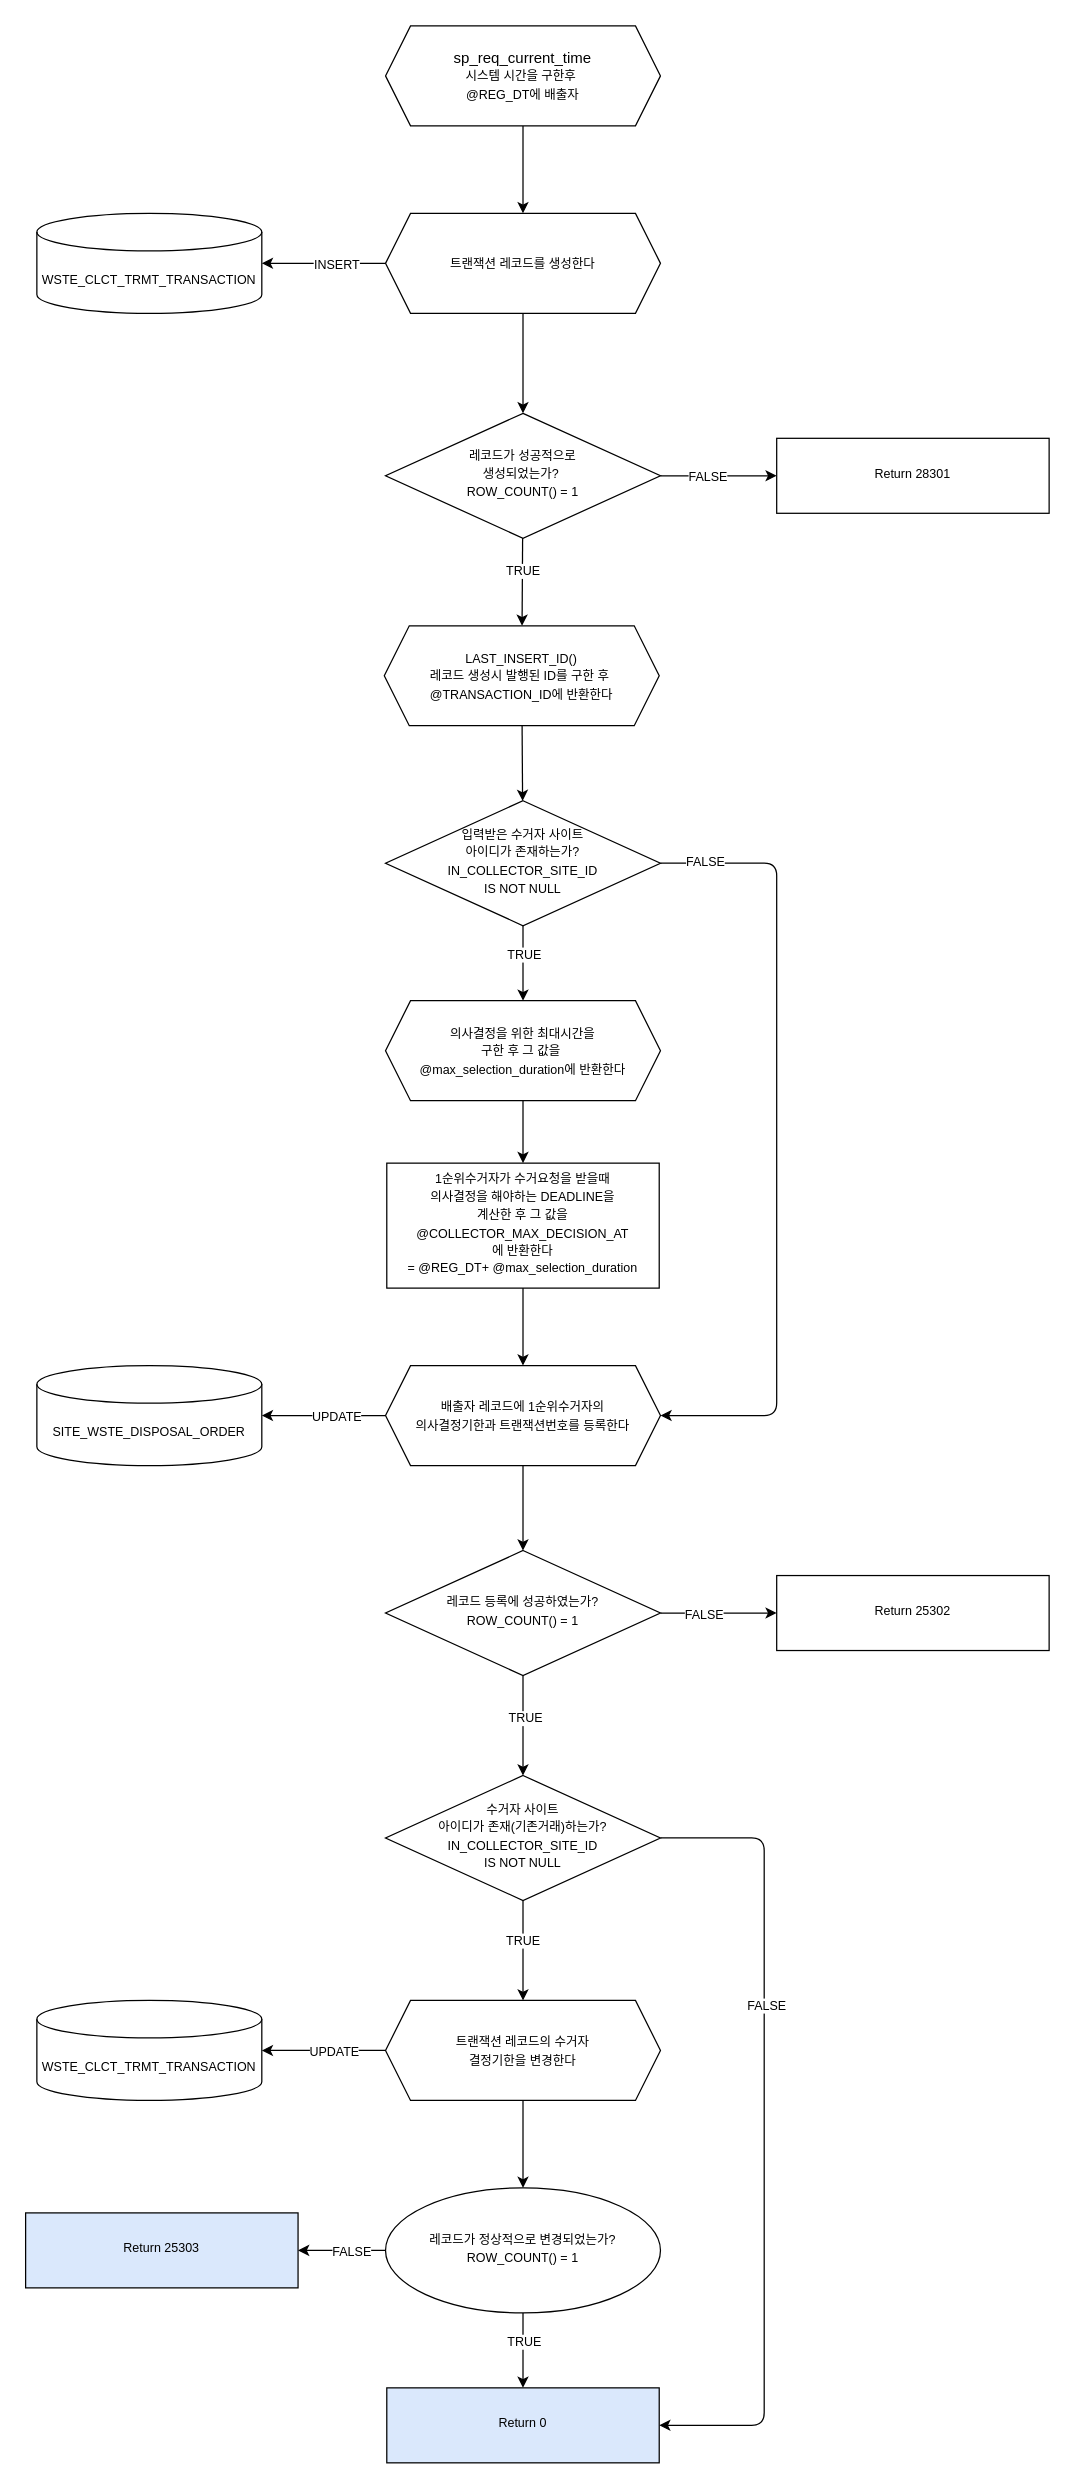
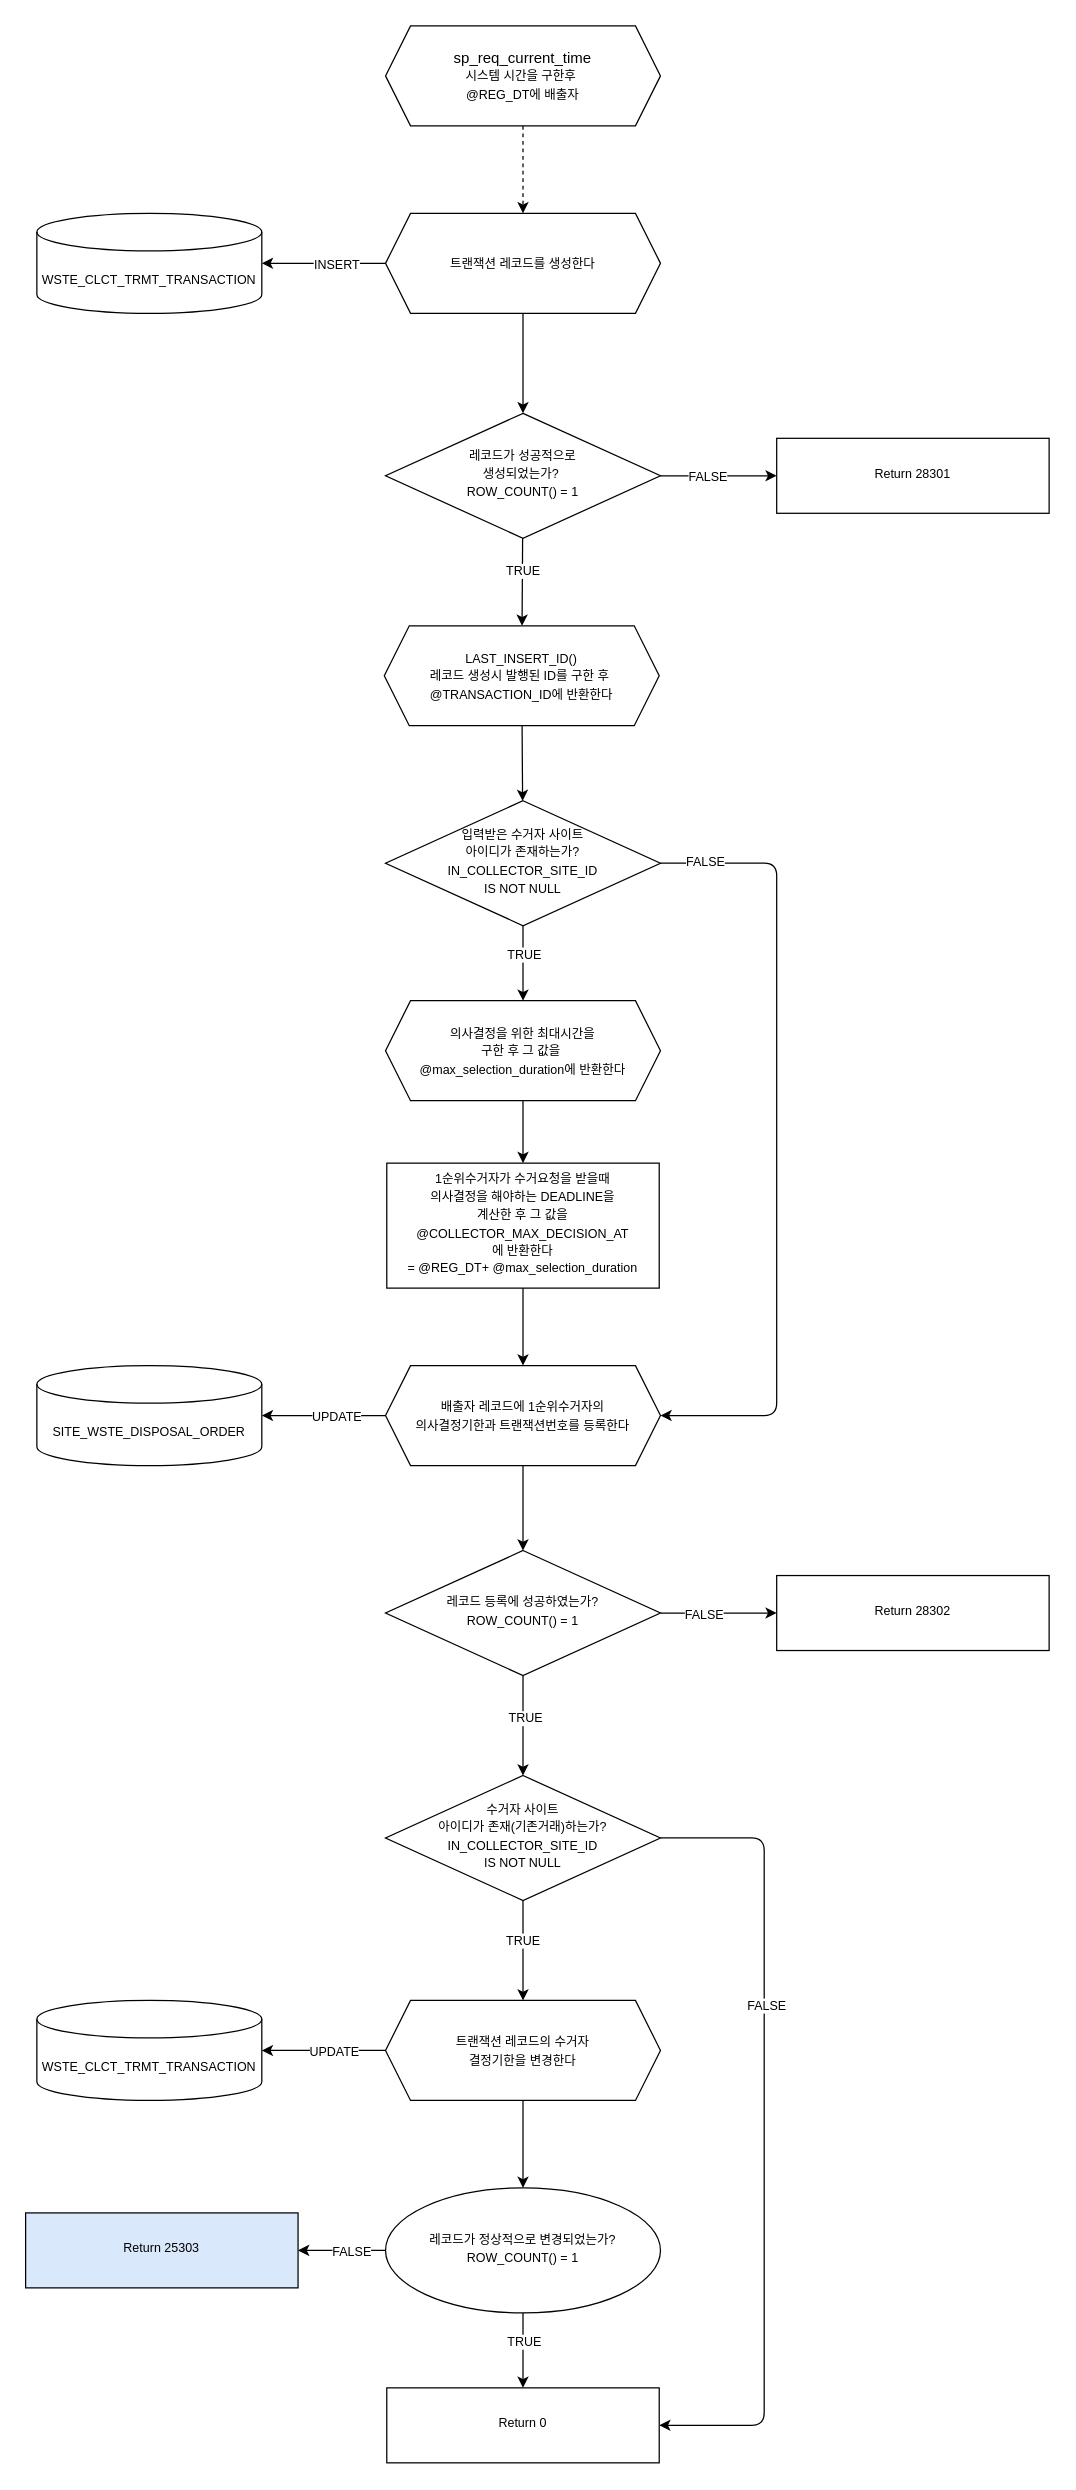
(523, 165) -> (523, 165)
(913, 1611) -> (913, 1611)
(523, 2426) -> (523, 2426)
